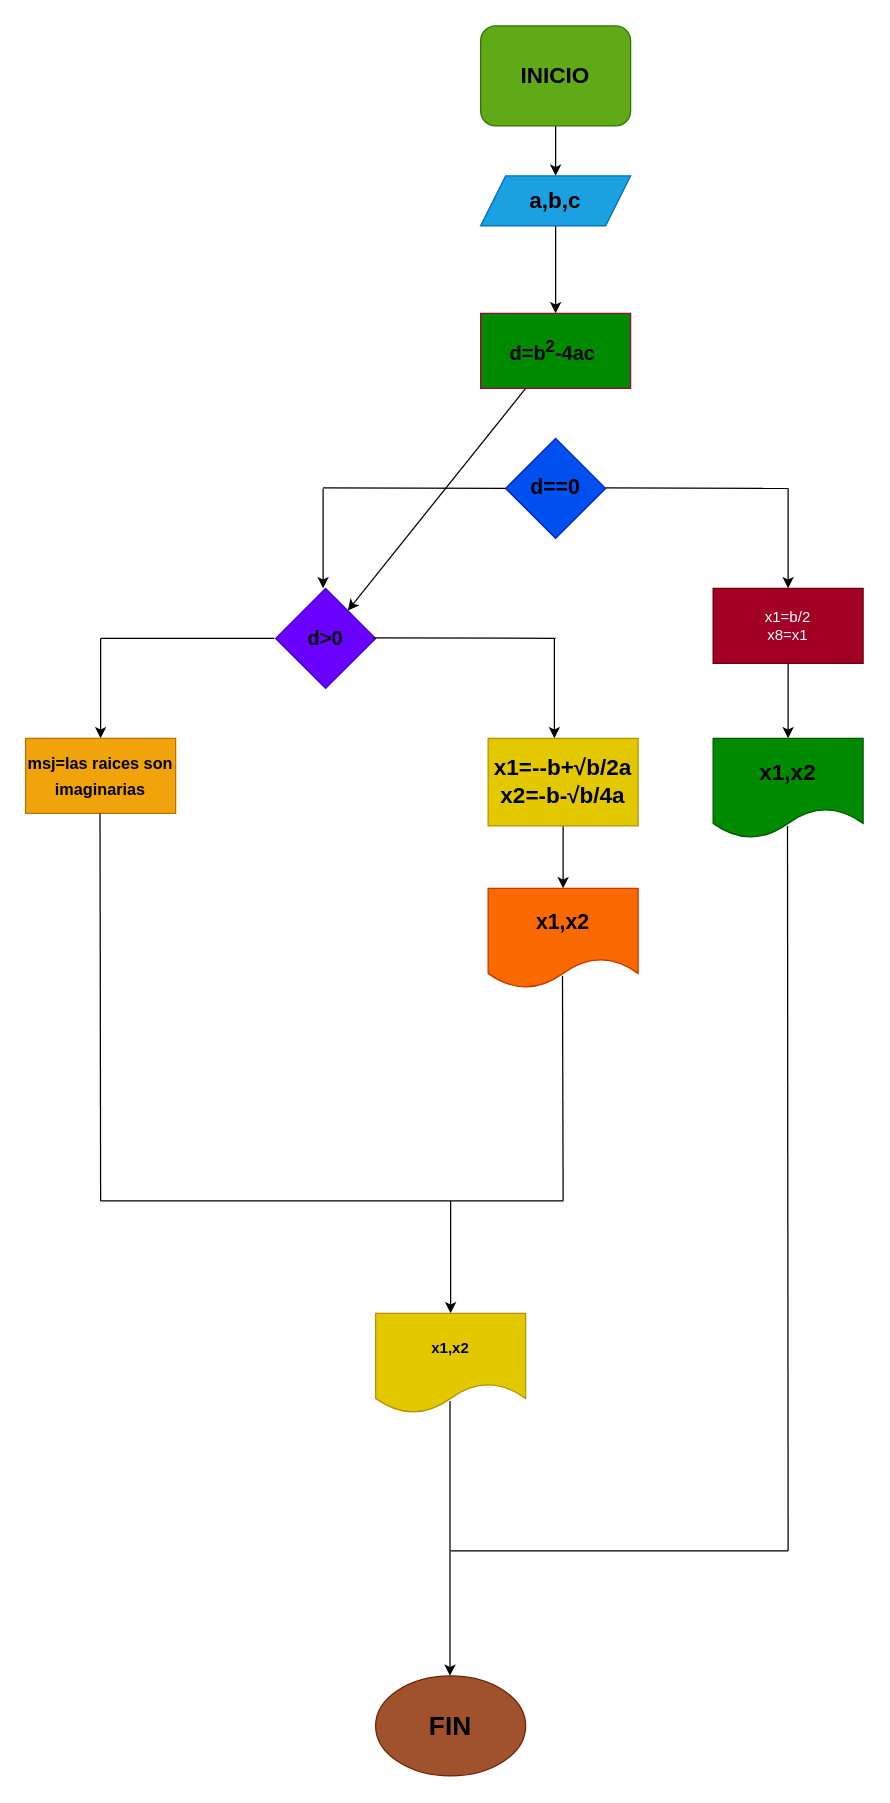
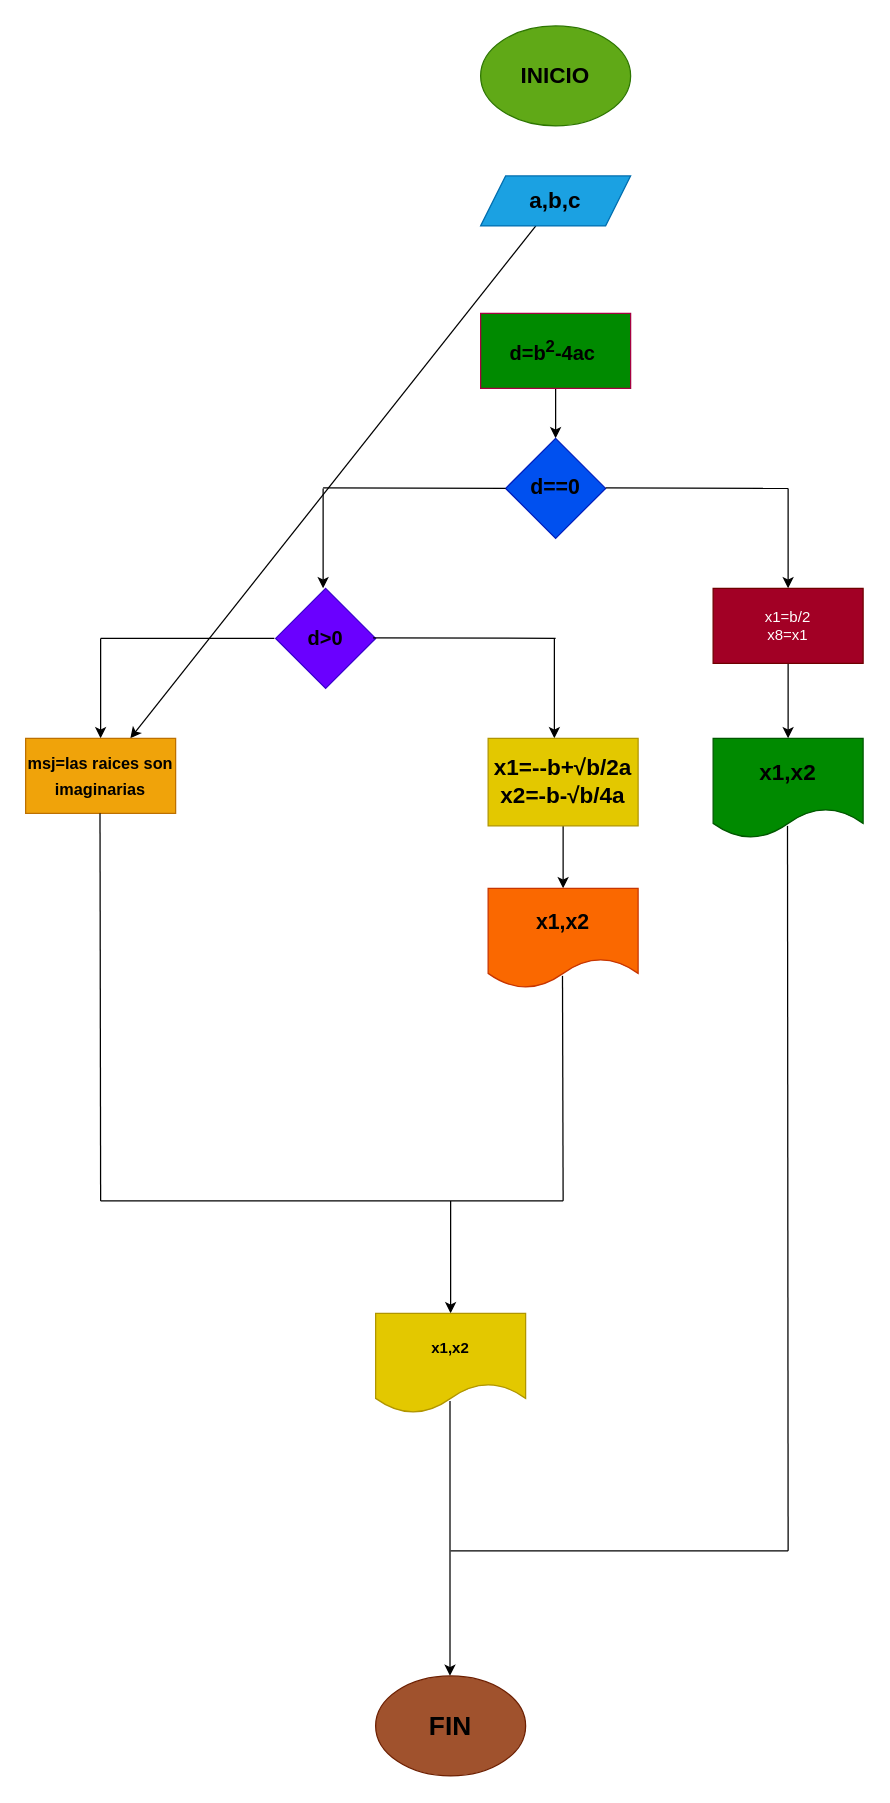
(556, 76) -> (556, 76)
(556, 147) -> none
(556, 265) -> (431, 358)
(439, 496) -> (556, 409)
